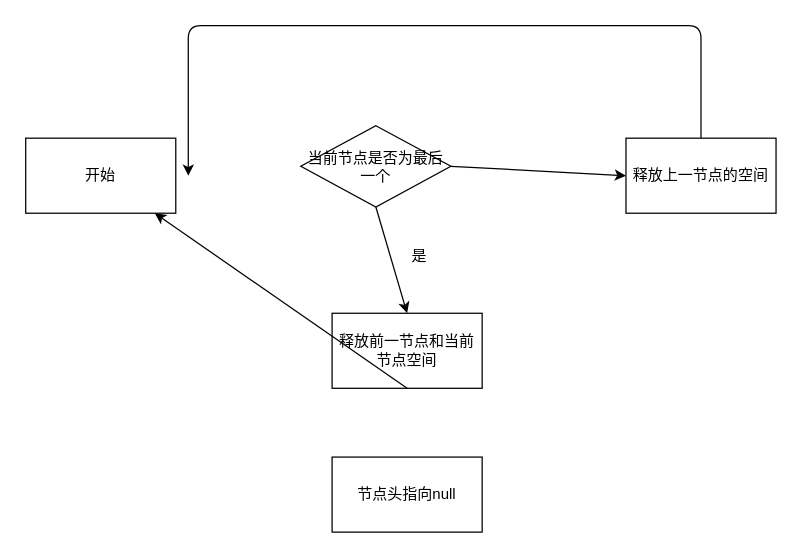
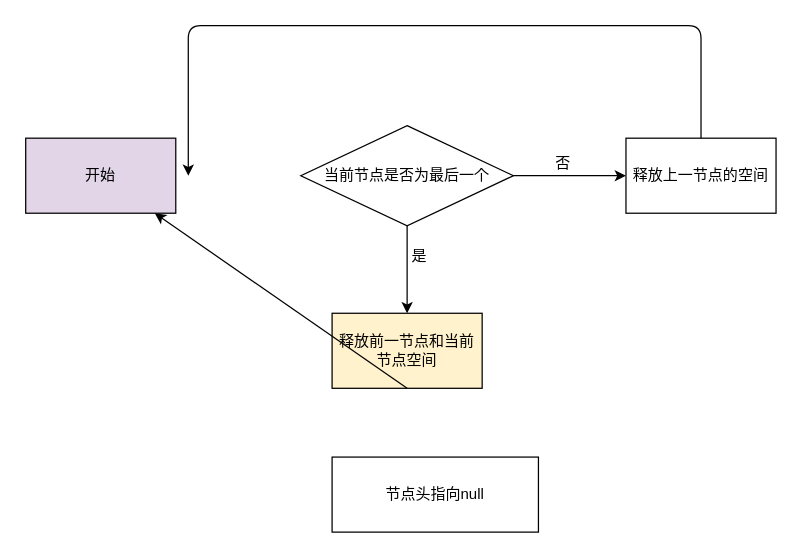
none -> (563, 163)
(376, 166) -> (407, 176)
(101, 176) -> (101, 176)
(407, 351) -> (407, 351)
(407, 494) -> (435, 494)
